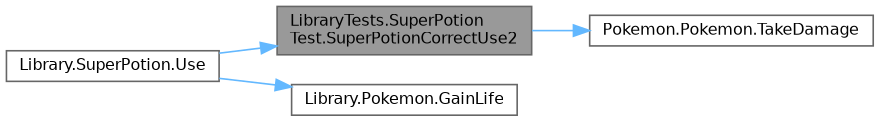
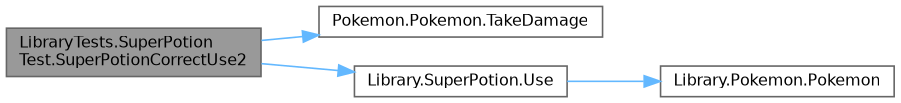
(240, 51) -> (300, 67)
(404, 100) -> (777, 81)
